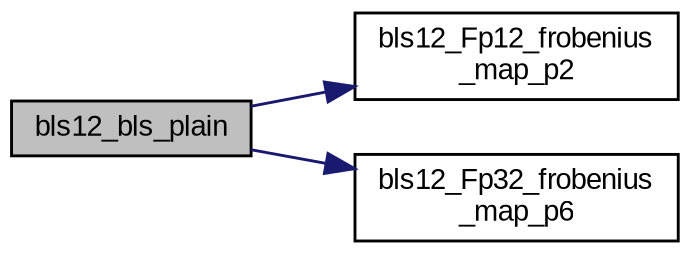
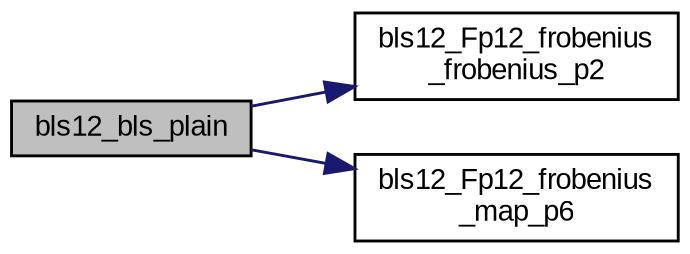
(517, 56) -> (517, 56)
(517, 198) -> (517, 198)
